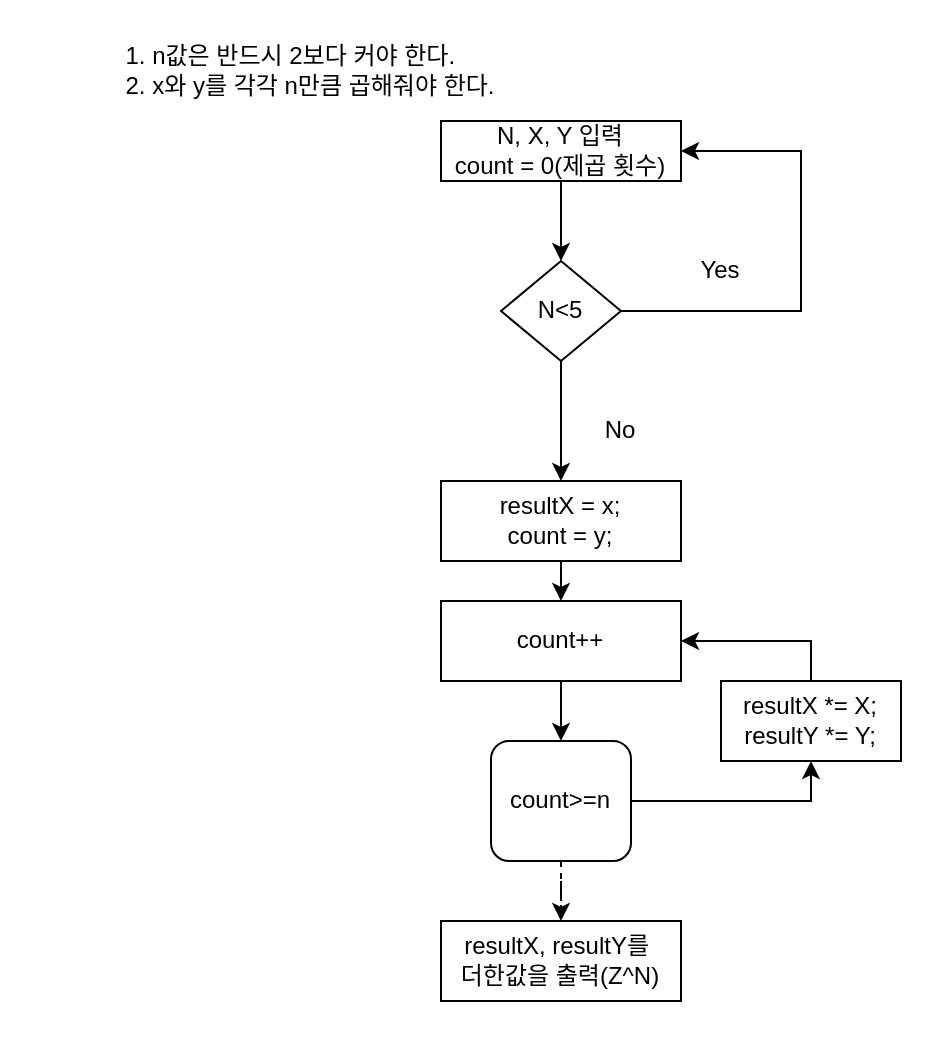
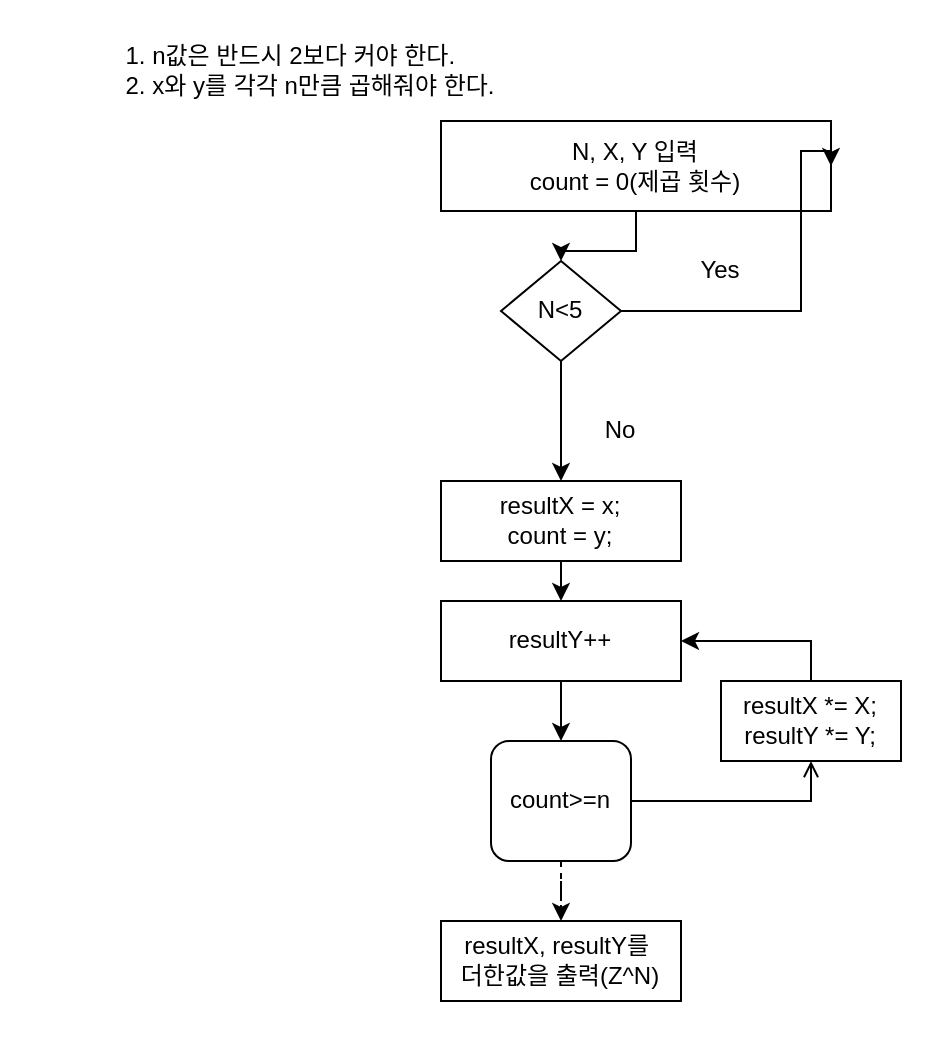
(561, 151) -> (636, 166)
(561, 641) -> (561, 641)
(811, 776) -> (811, 773)
